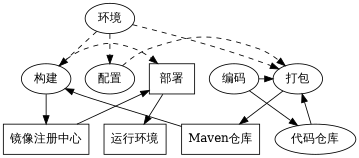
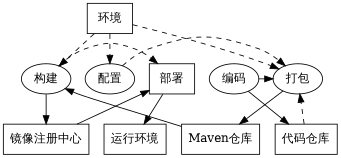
(110, 18) -> (110, 18)
(308, 113) -> (303, 113)
(315, 139) -> (306, 139)
